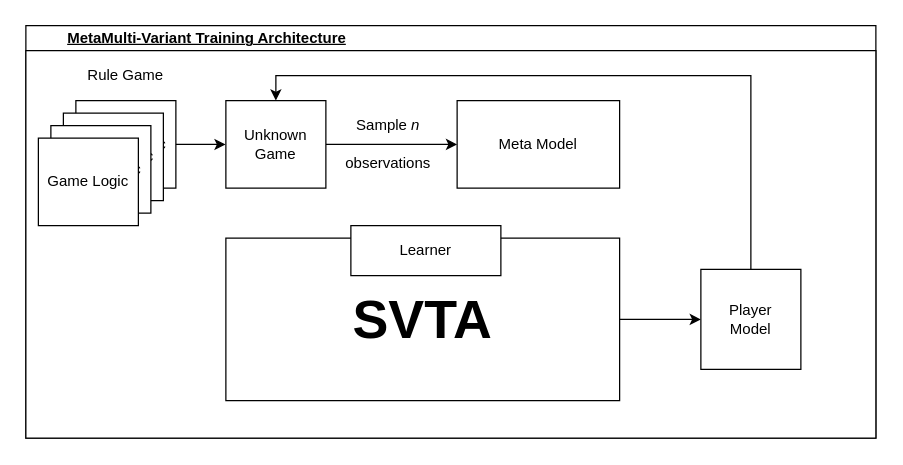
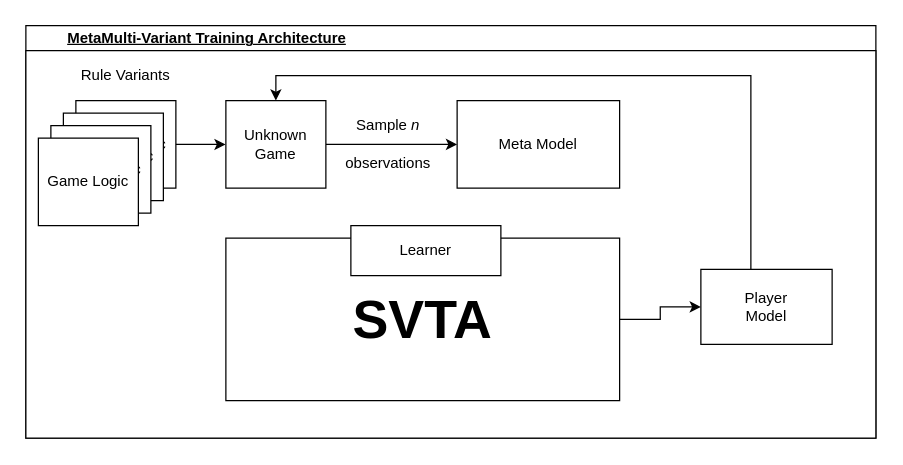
(126, 76) -> (126, 76)
(751, 319) -> (766, 307)
